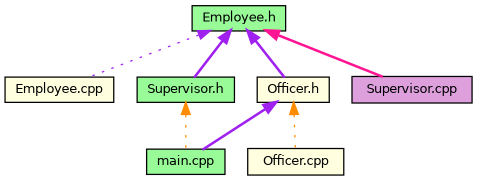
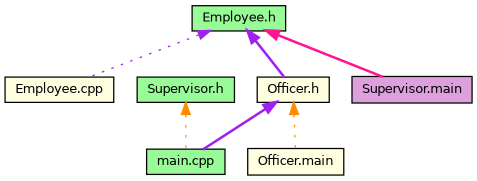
(208, 59) -> none
(412, 90) -> (412, 90)
(296, 162) -> (296, 162)
